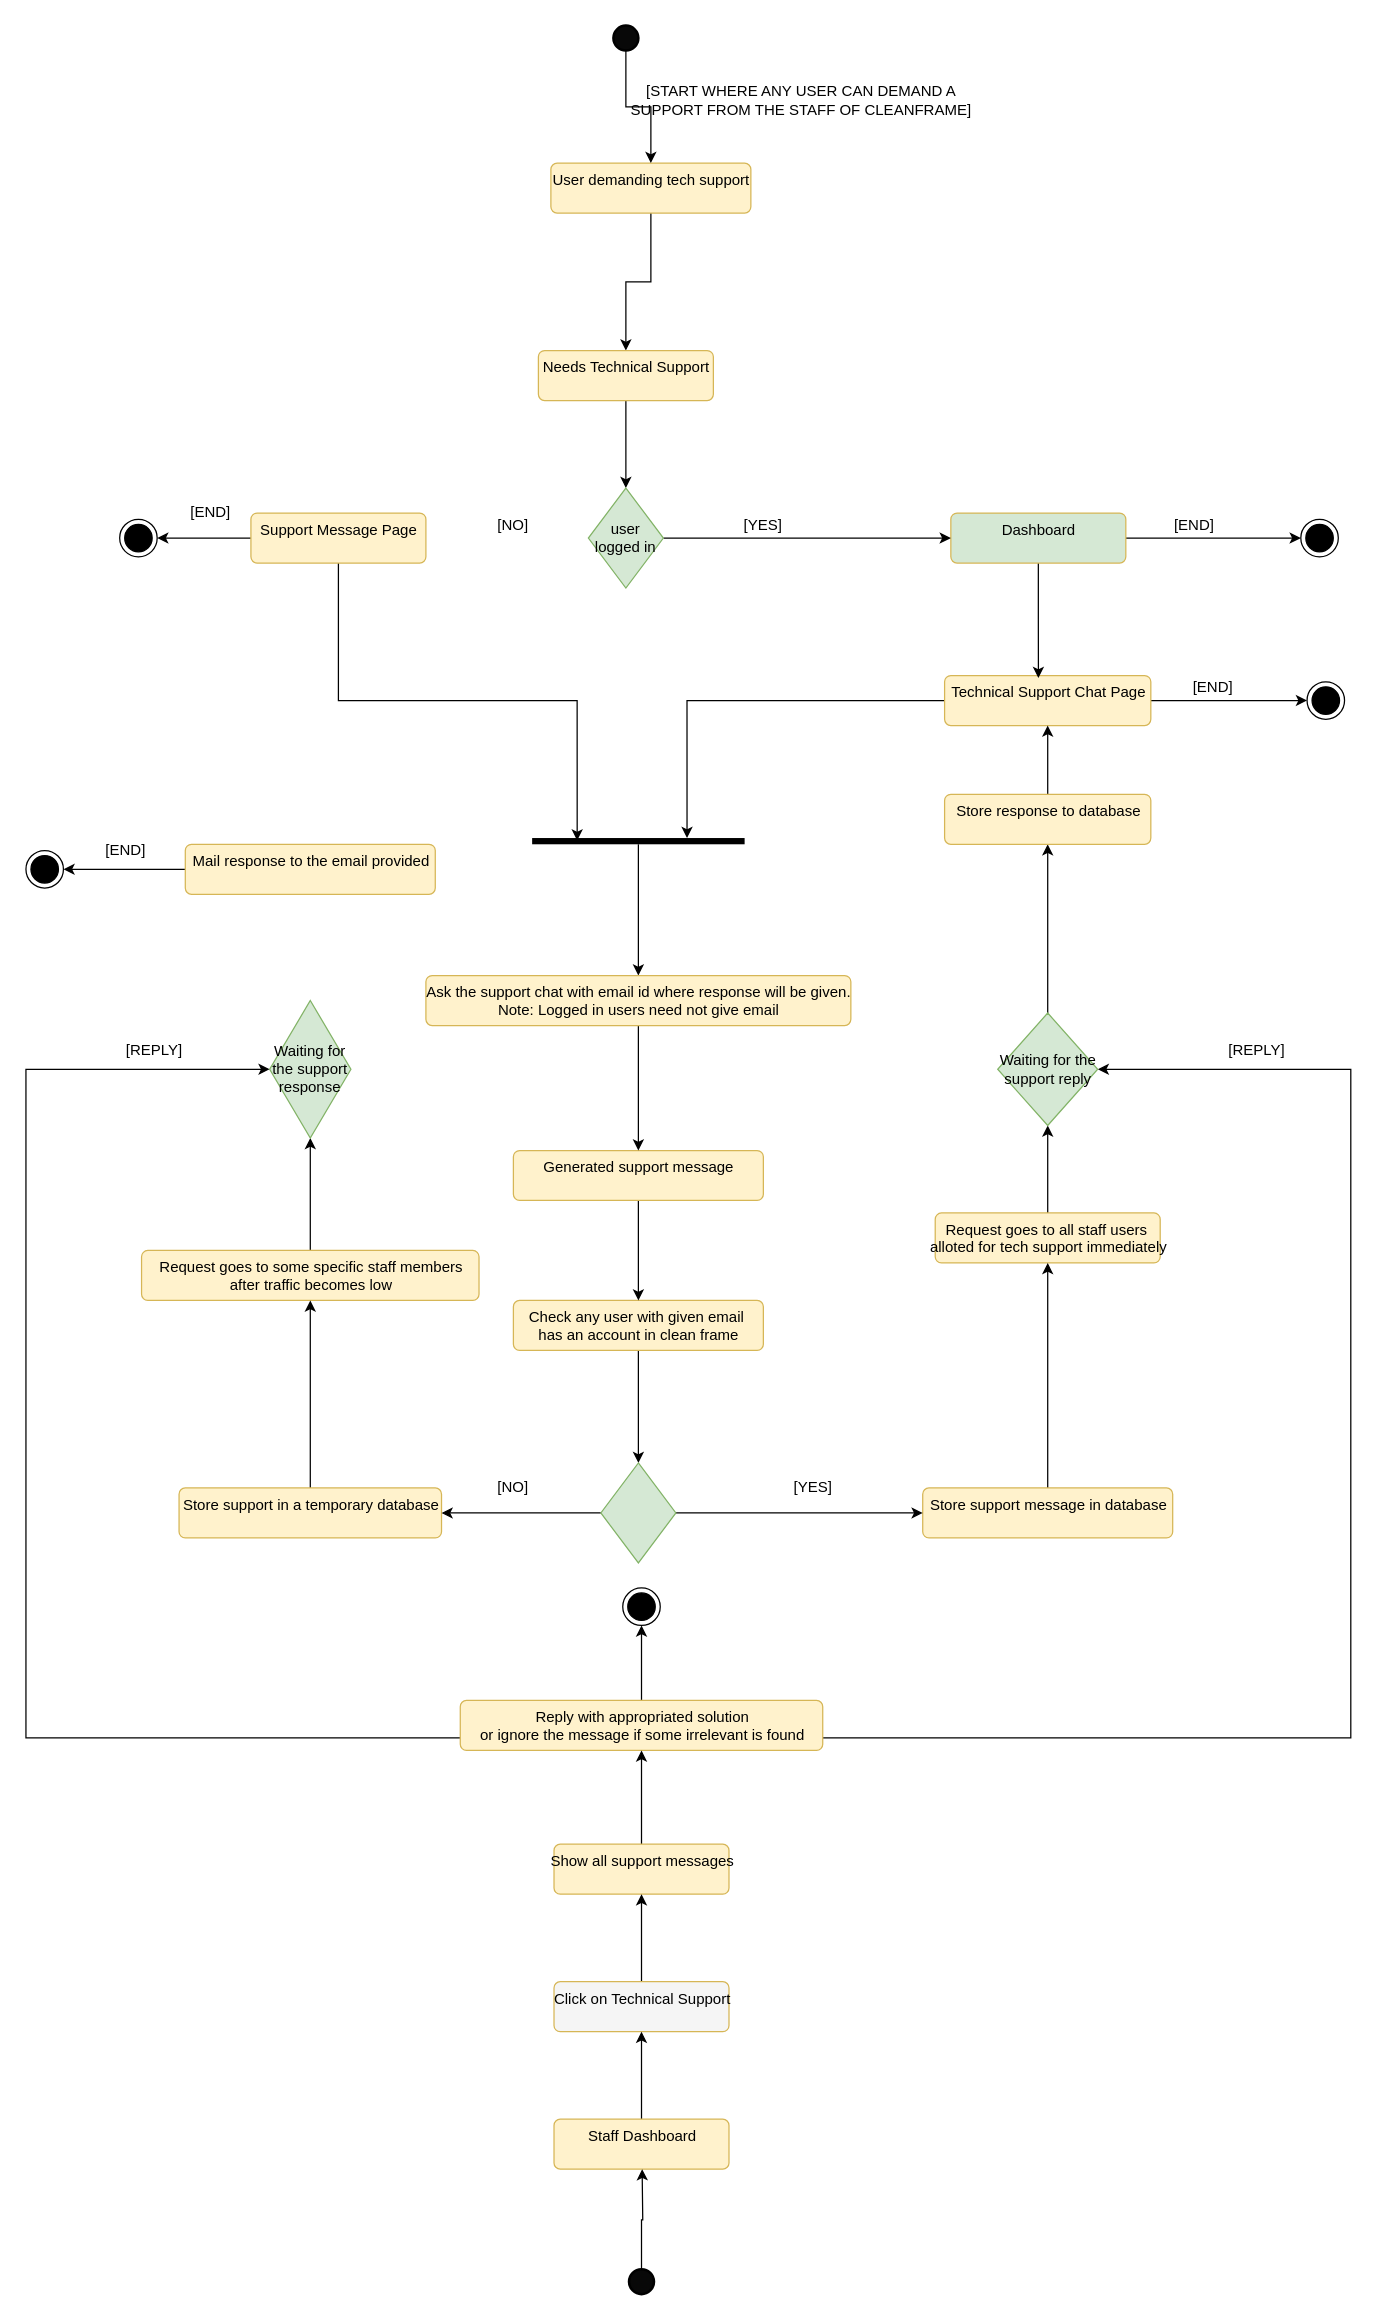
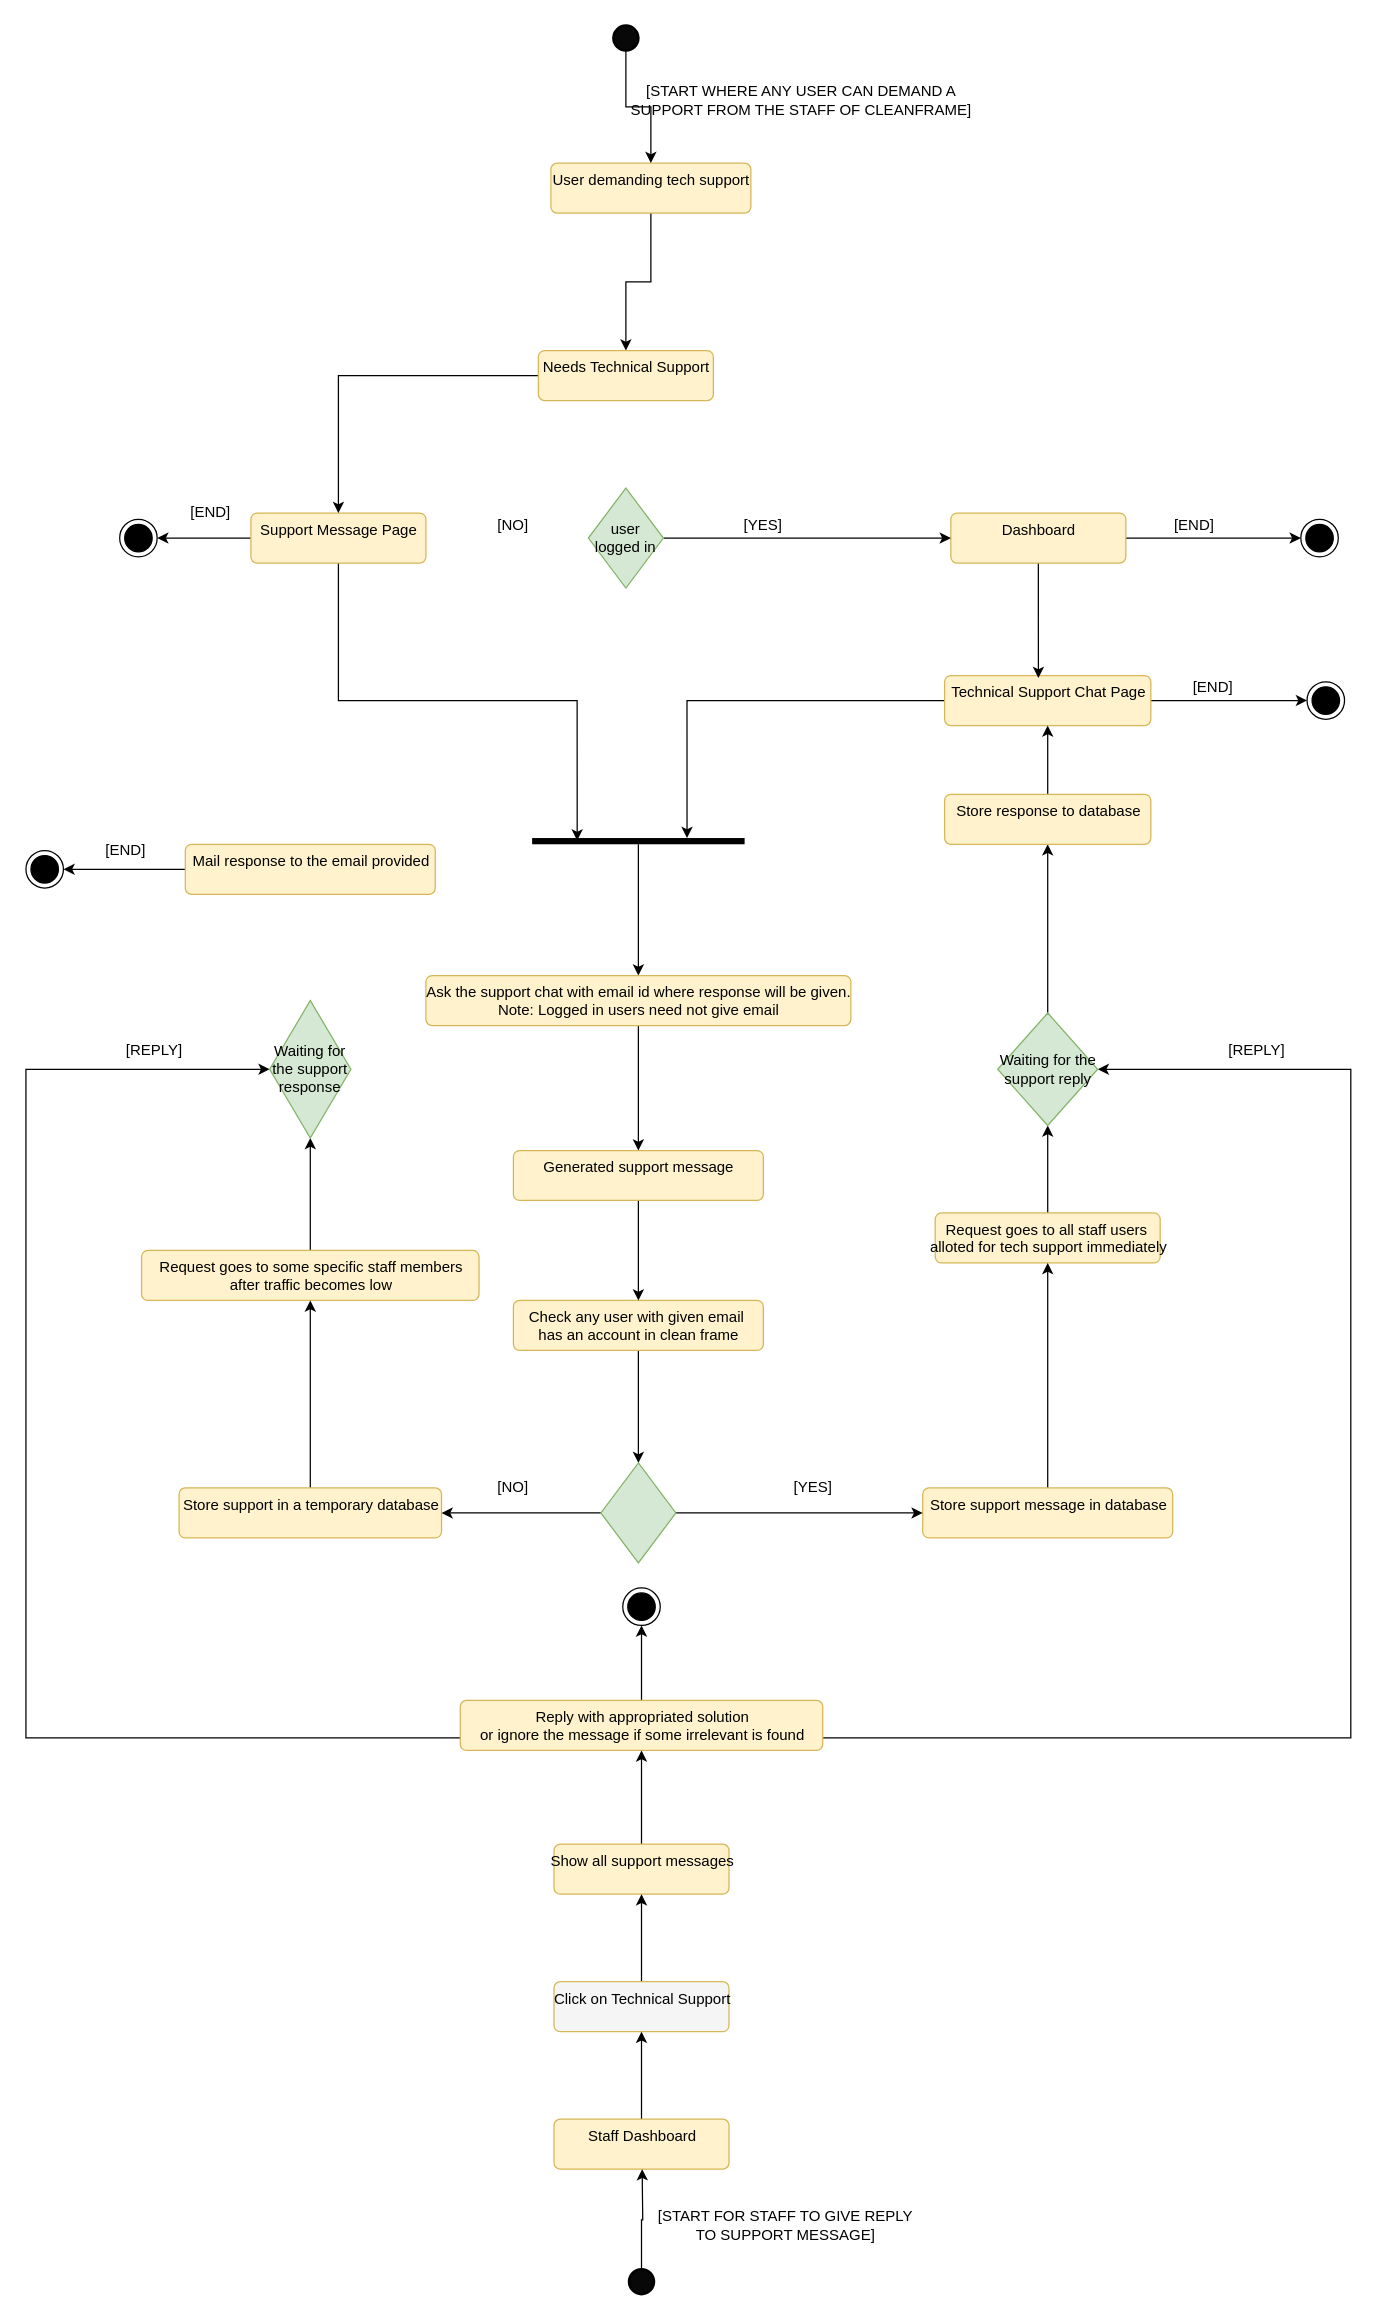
(626, 440) -> (374, 376)
(1038, 538) -> (1038, 538)
none -> (785, 2226)
